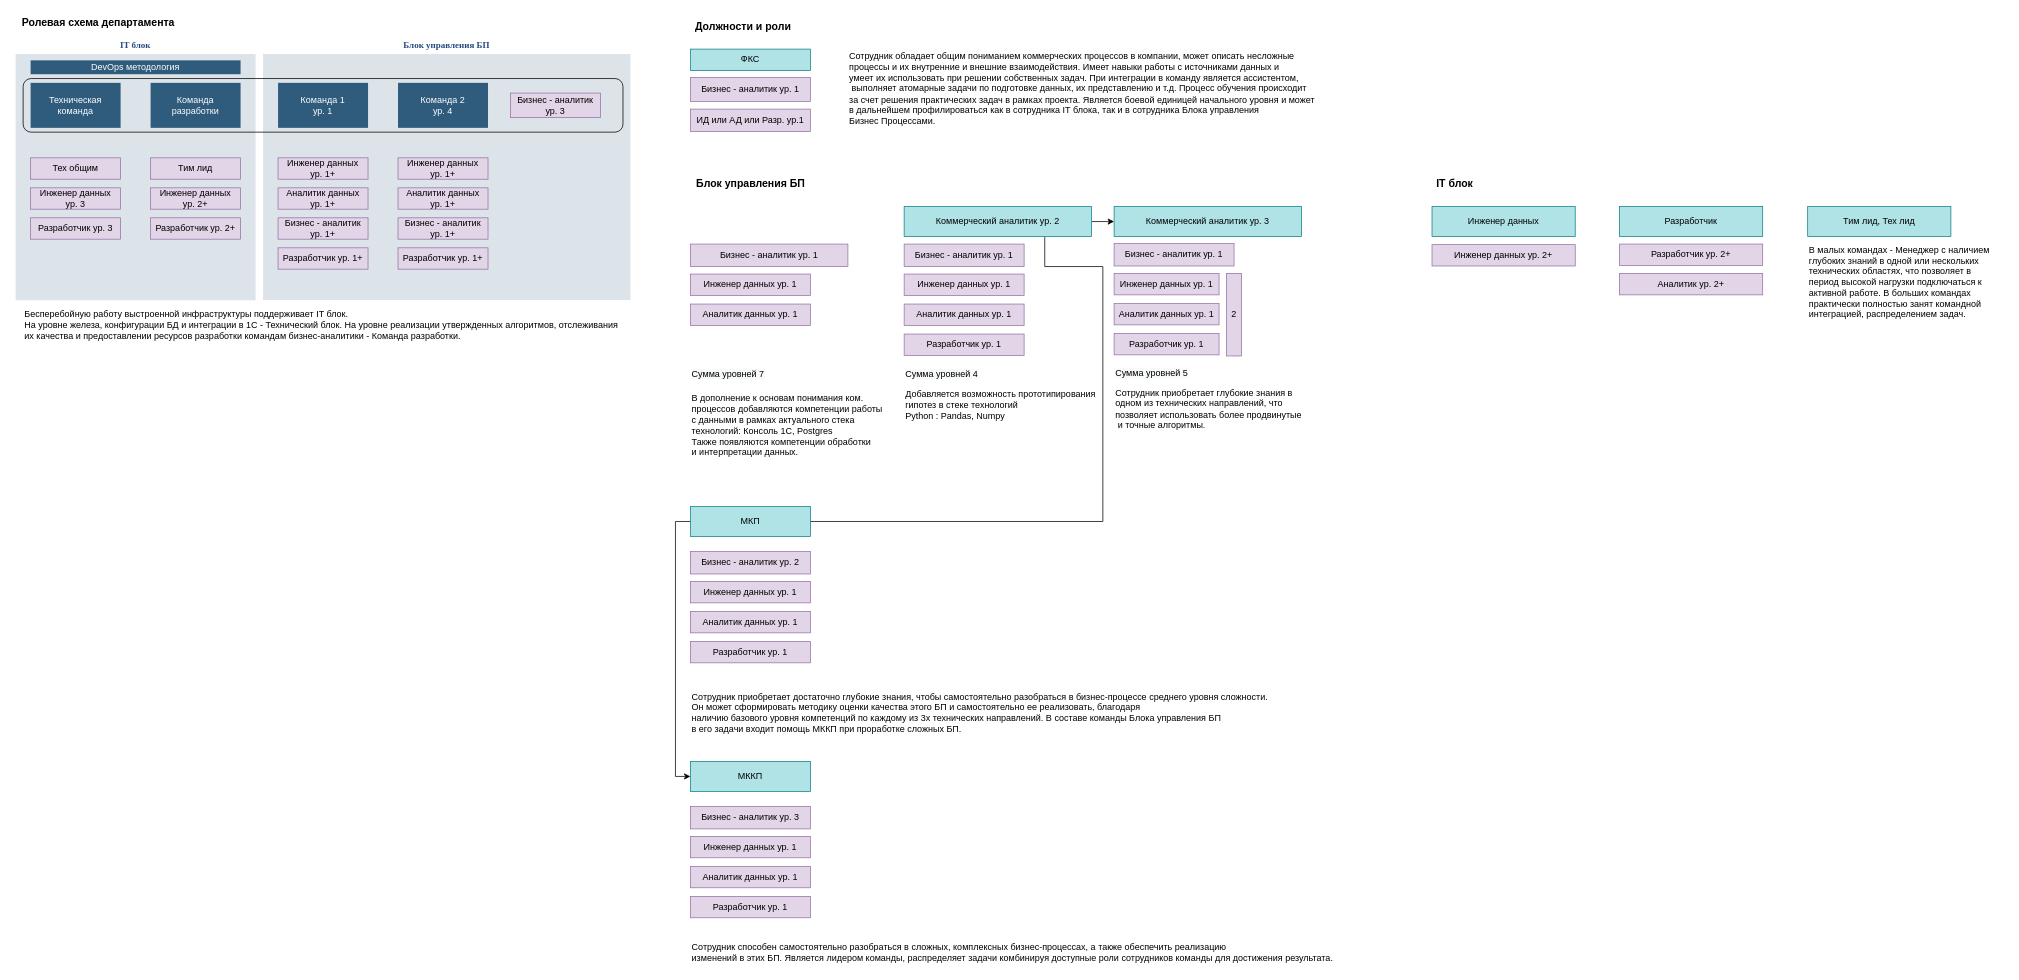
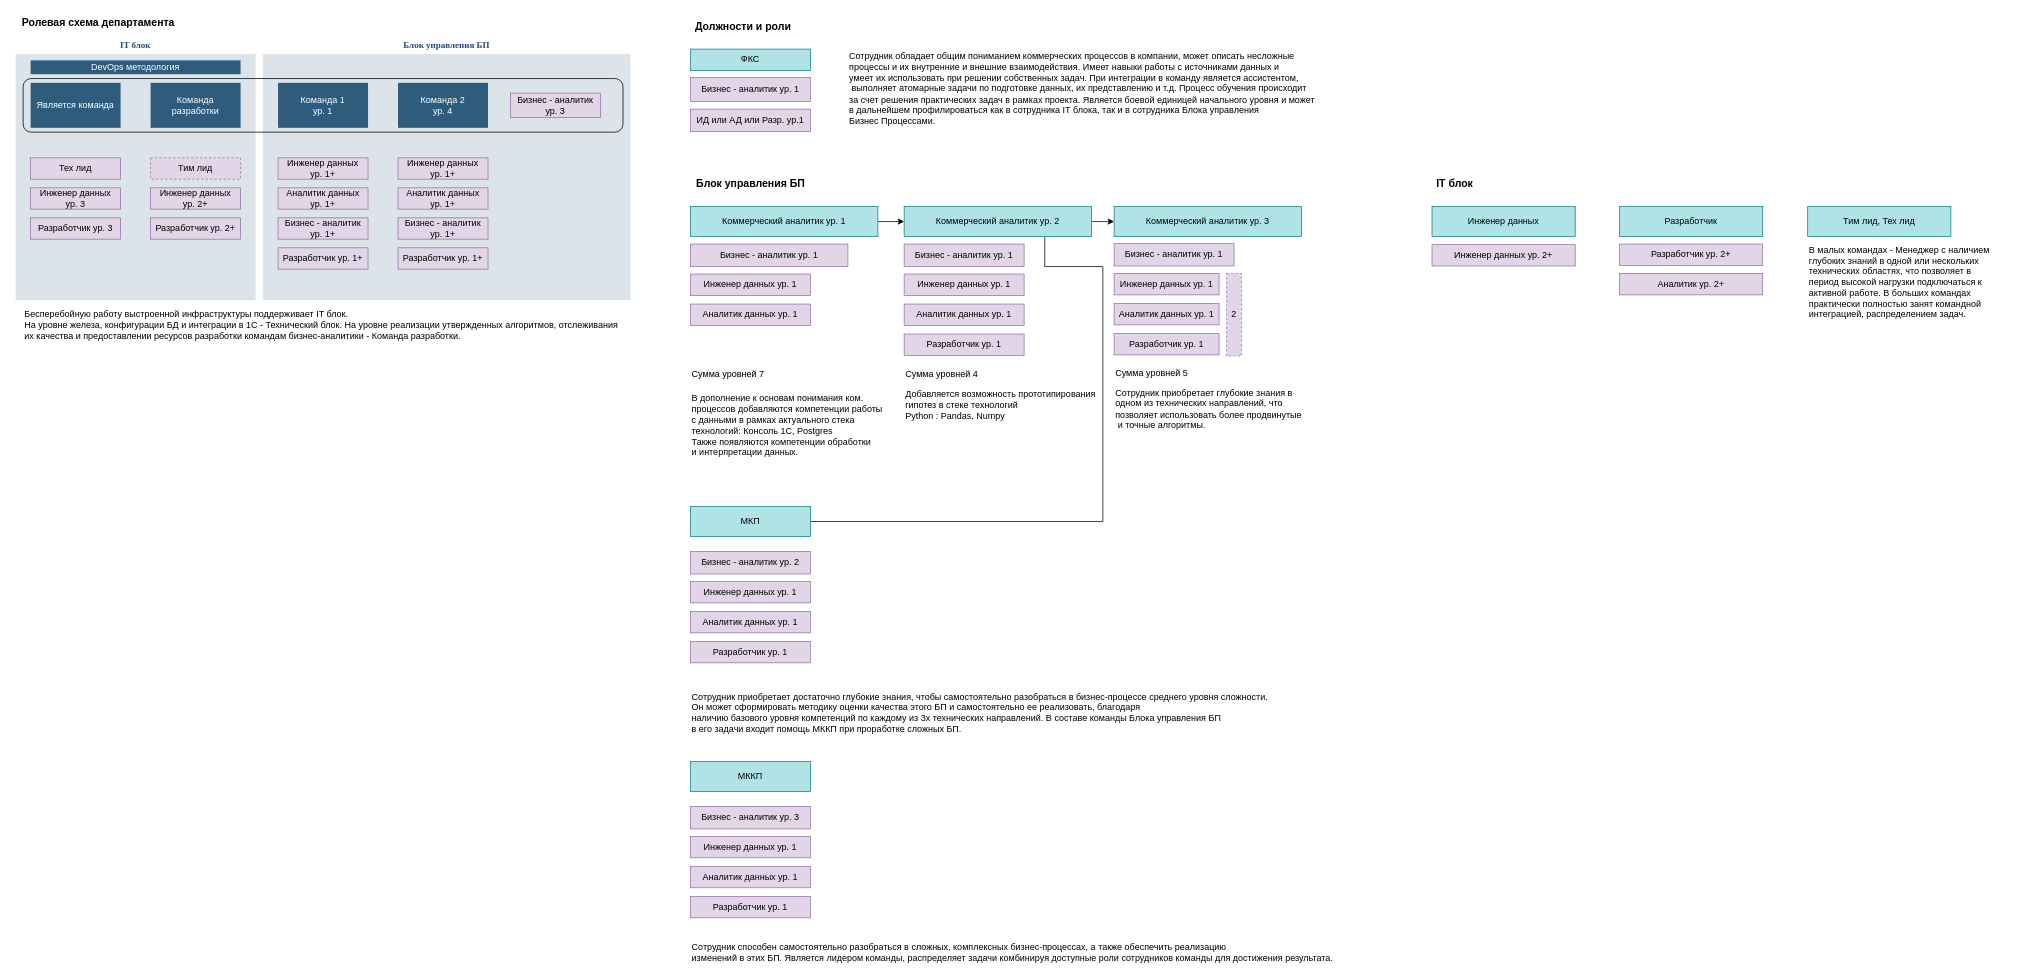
(75, 105) -> (75, 105)
(75, 168) -> (75, 168)
(195, 169) -> (195, 169)
none -> (784, 222)
none -> (888, 222)
(1234, 315) -> (1234, 315)
(675, 647) -> none
